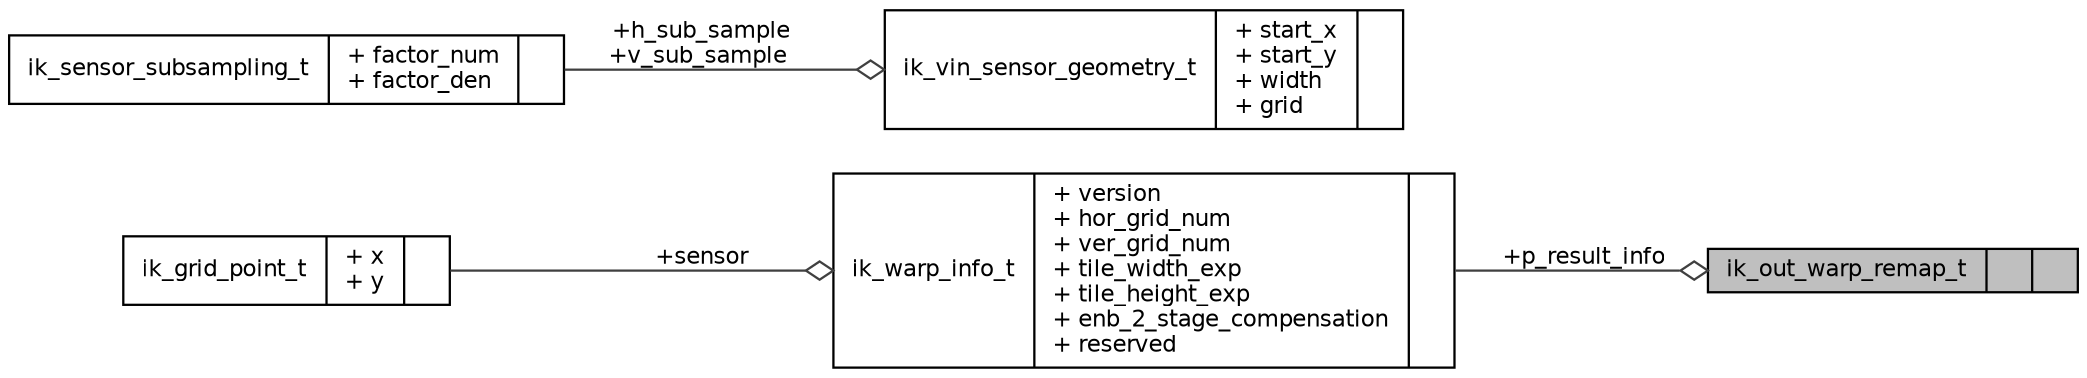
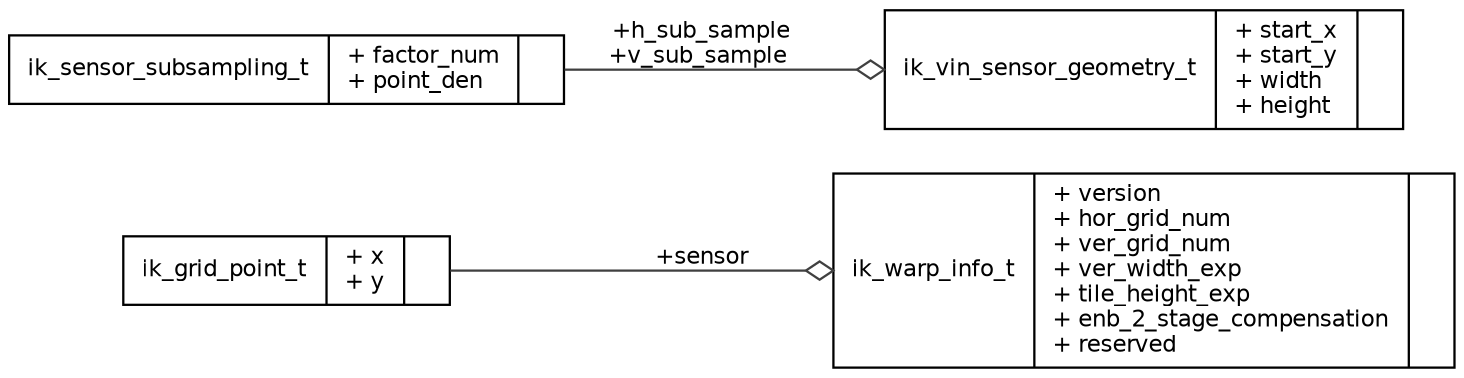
(420, 81) -> (416, 81)
(1270, 106) -> (1283, 106)
(1147, 269) -> (1147, 269)
(1893, 271) -> none
